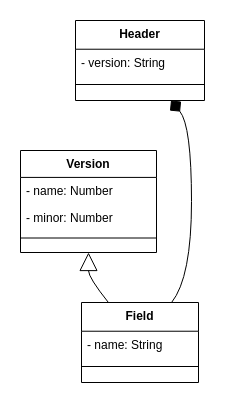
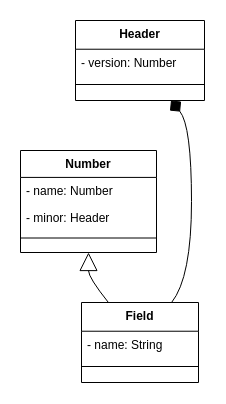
(130, 63) -> (132, 63)
(88, 164) -> (88, 164)
(70, 218) -> (70, 218)
